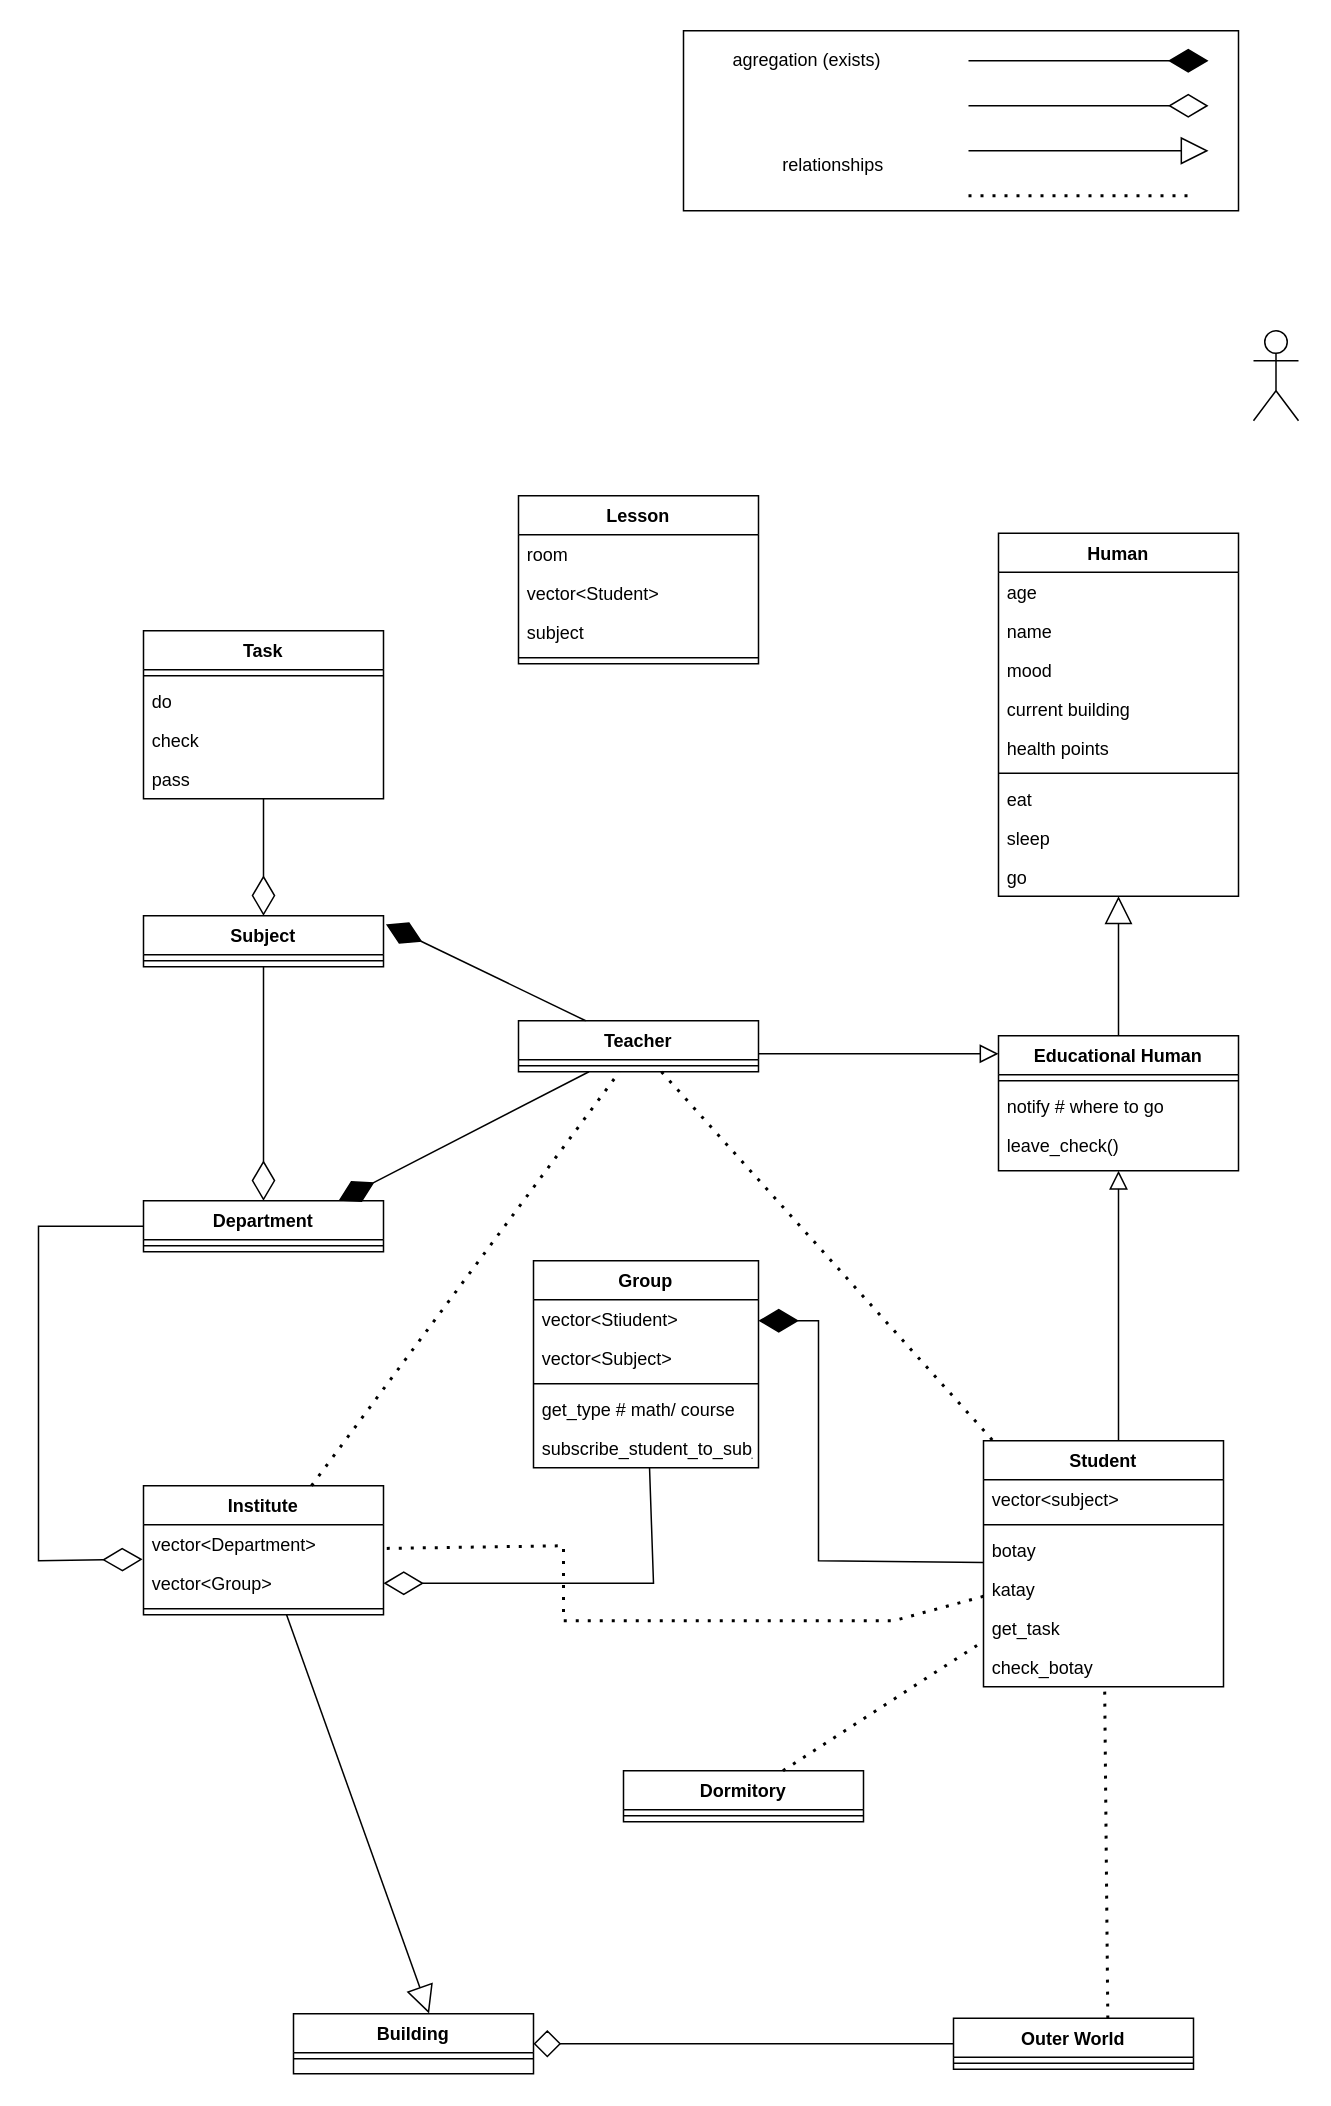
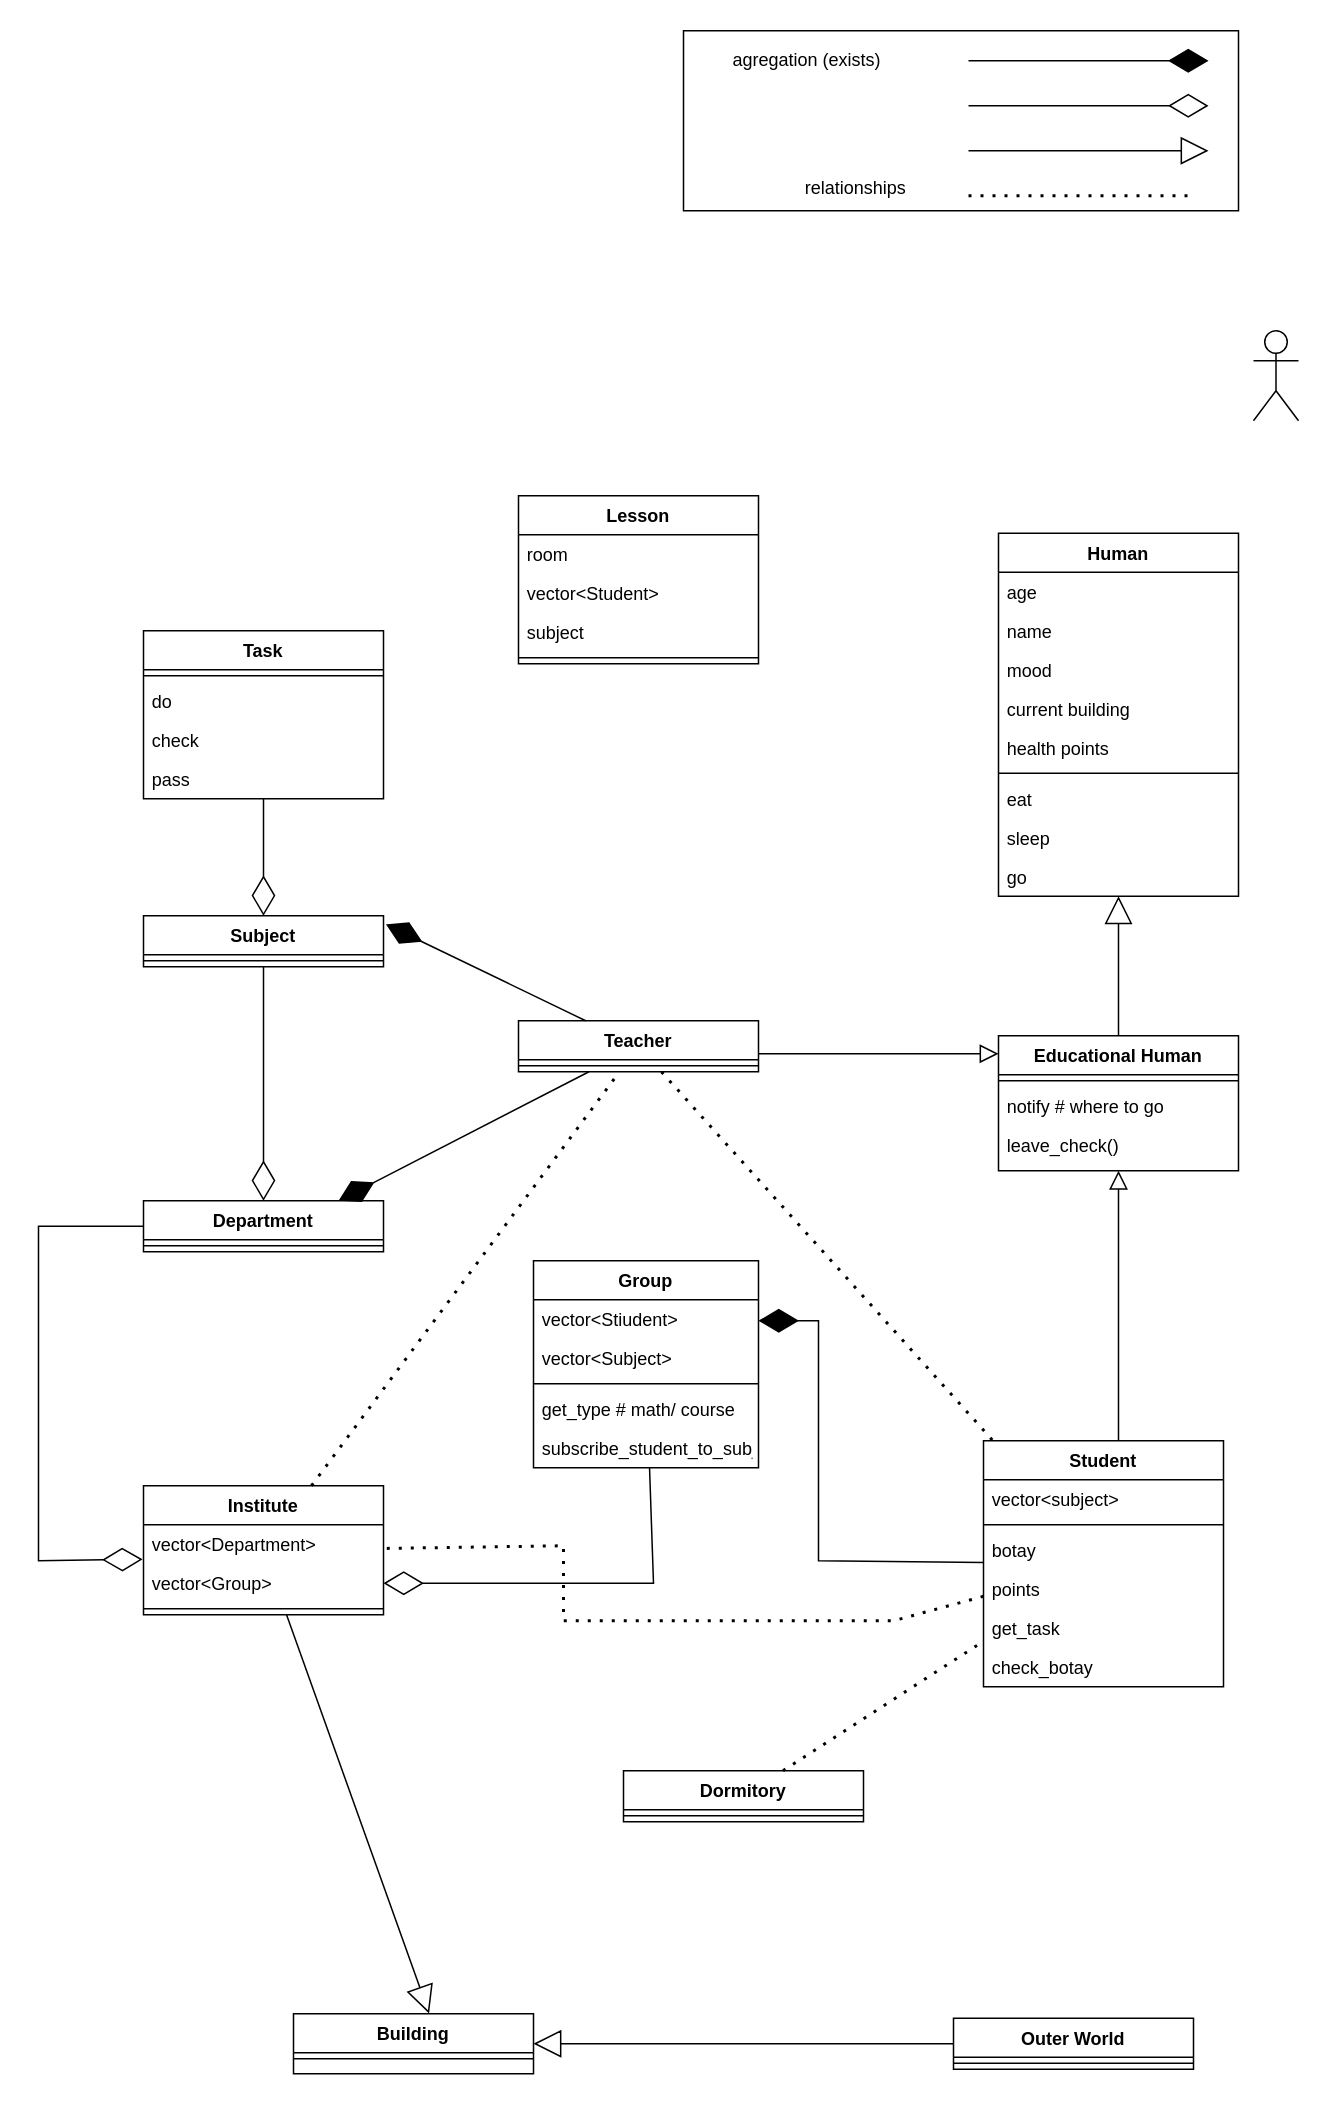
(833, 166) -> (856, 188)
(1017, 1590) -> (1019, 1590)
(1106, 1852) -> none
(561, 2044) -> (561, 2044)
